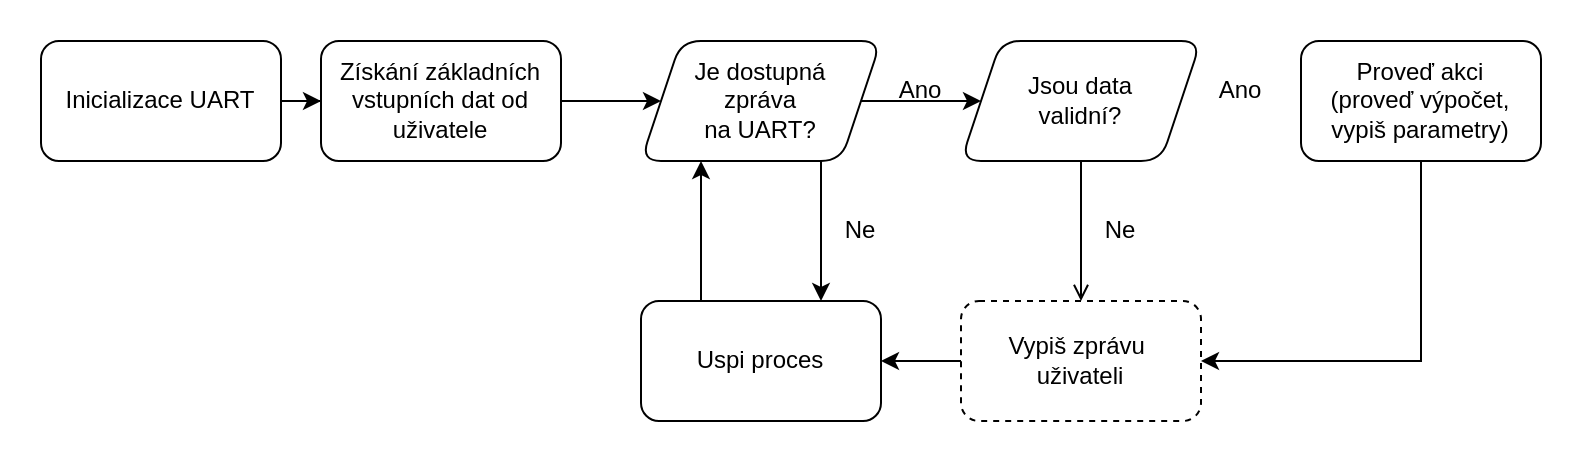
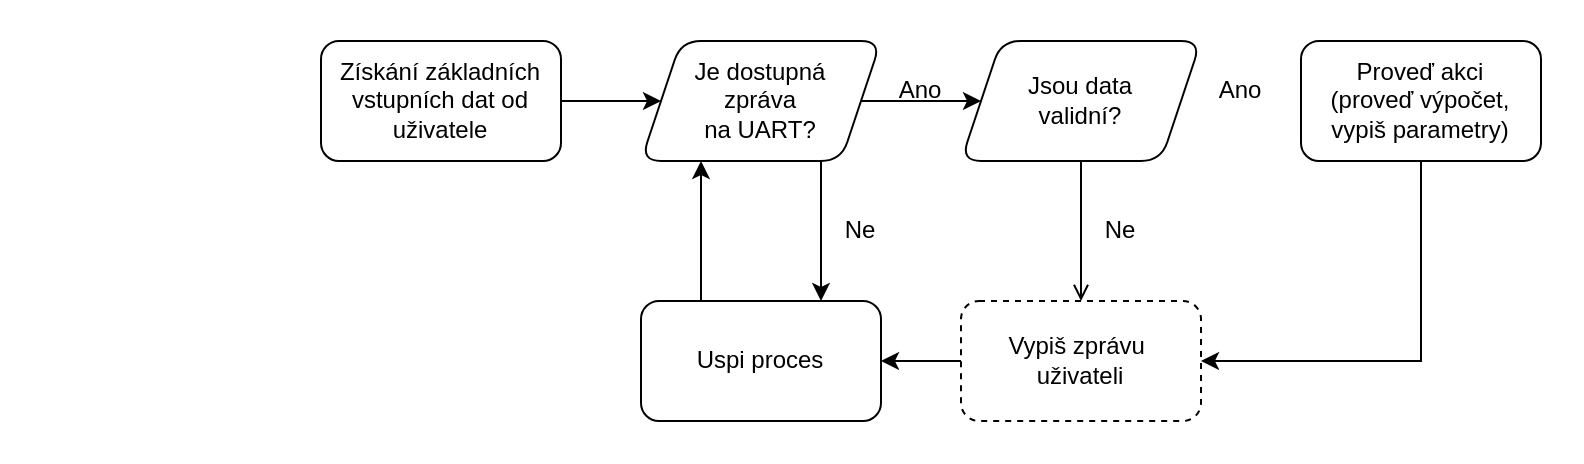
(161, 101) -> none
(308, 101) -> none
